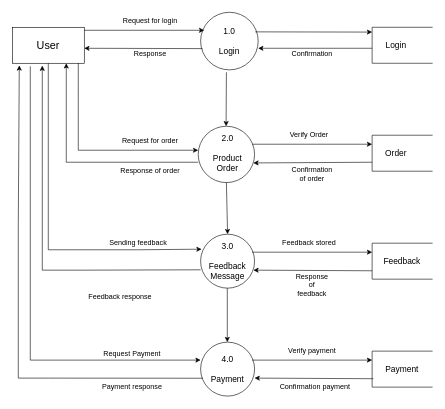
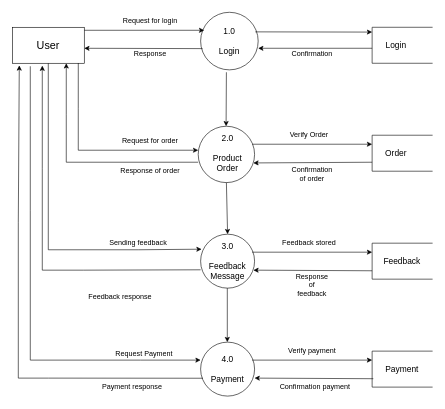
(132, 354) -> (144, 354)
